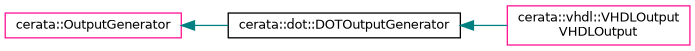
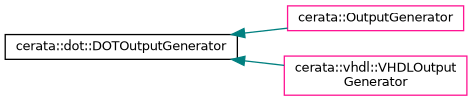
(211, 25) -> (266, 31)
(599, 25) -> (376, 76)
